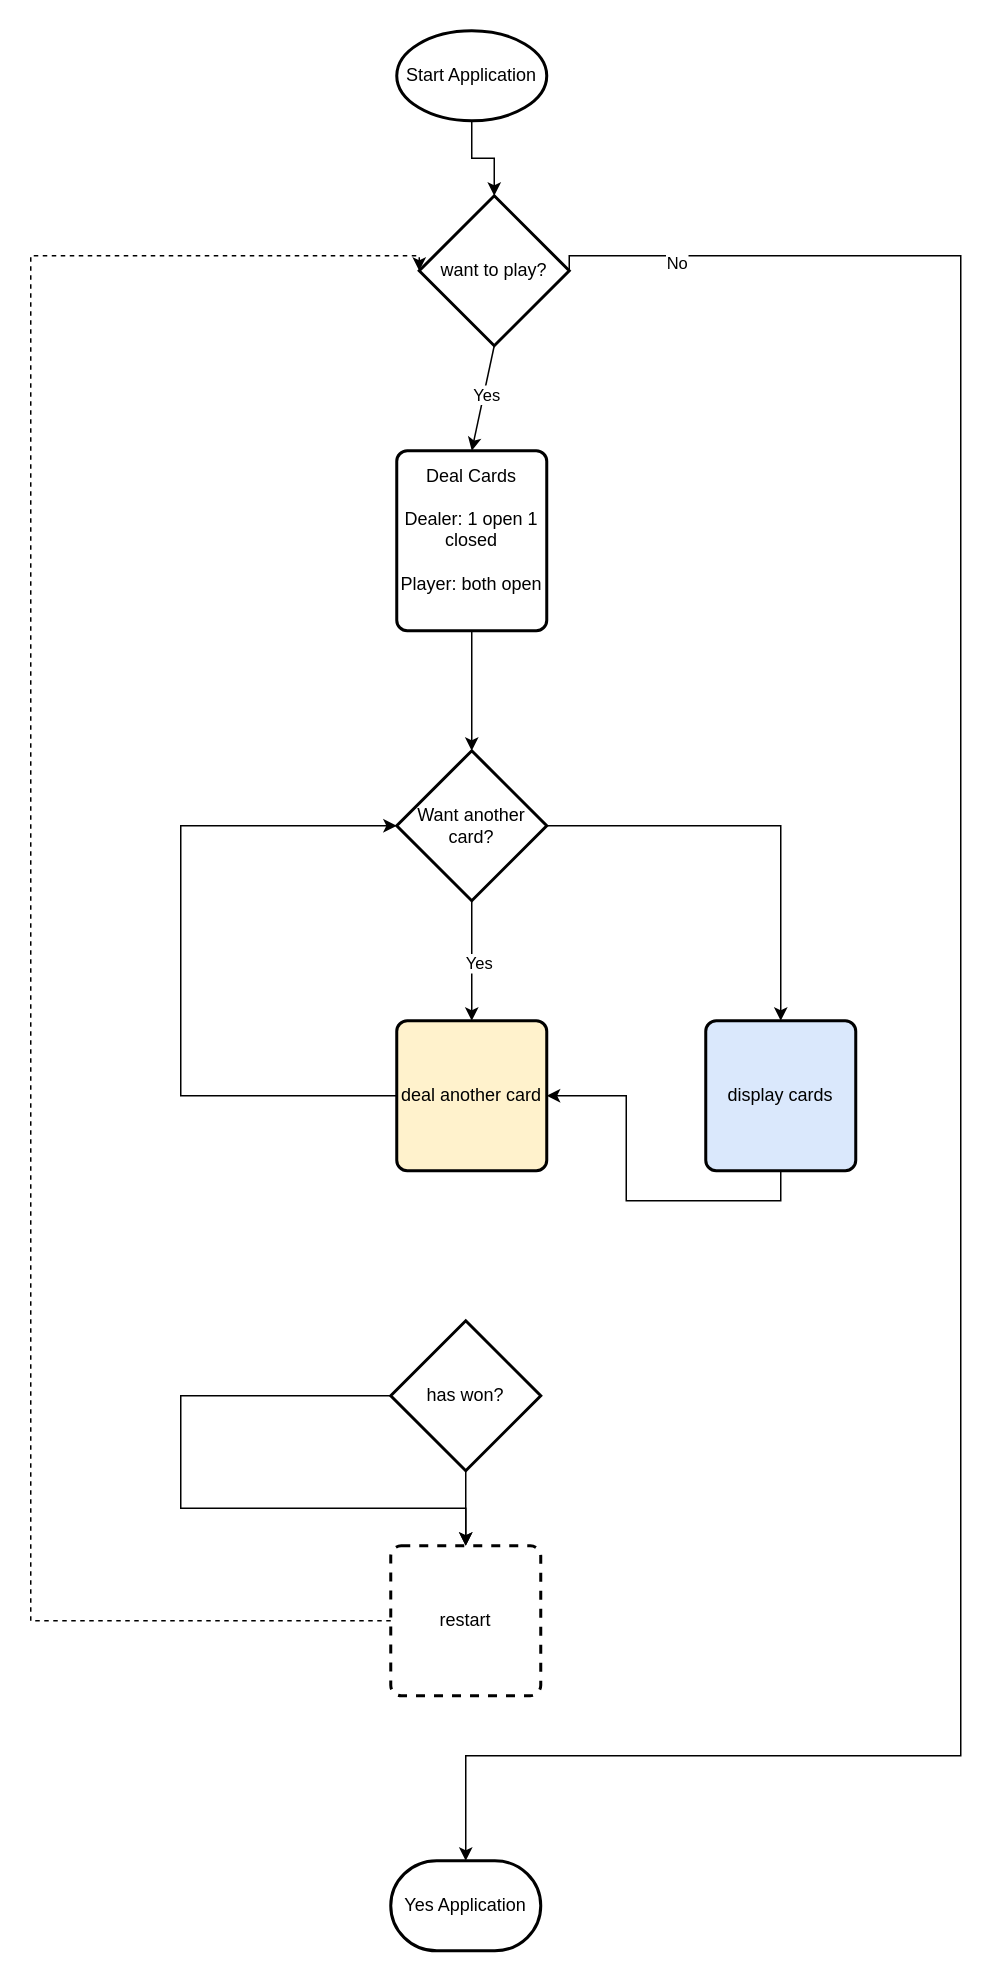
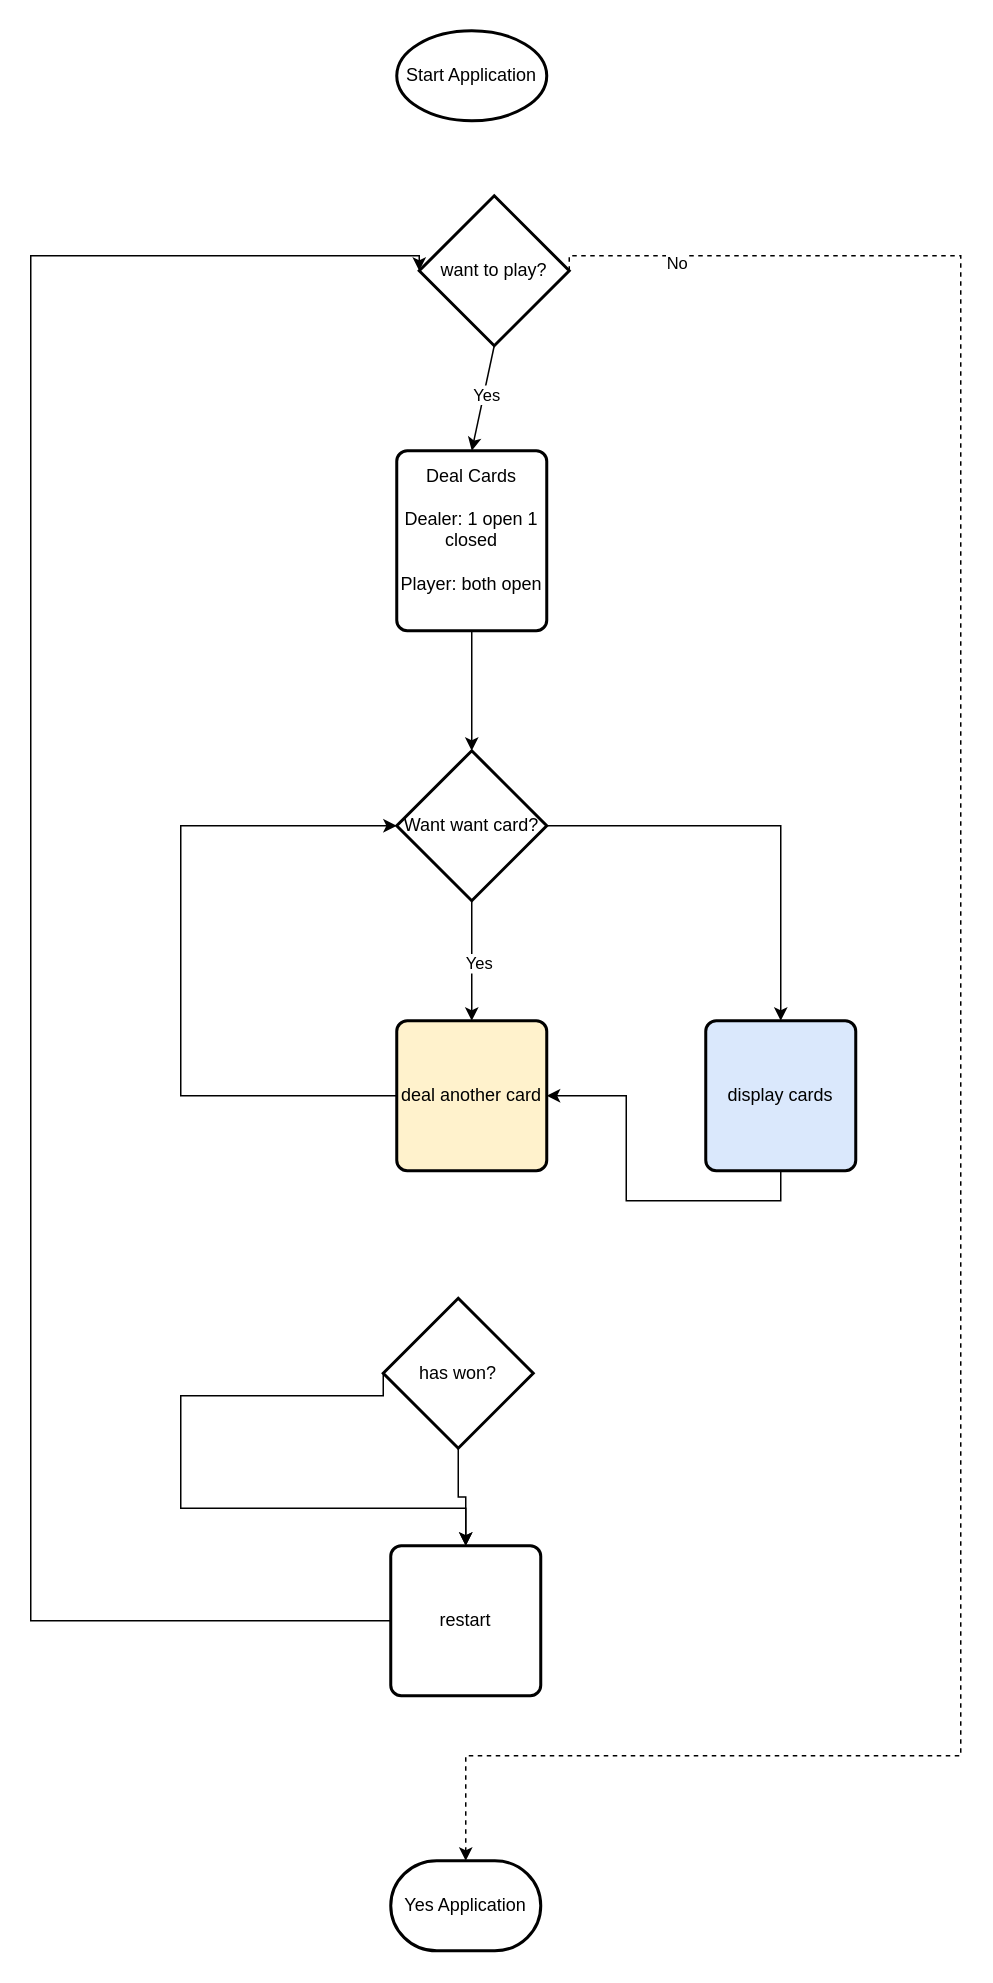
(478, 158) -> none
(472, 826) -> (472, 826)
(31, 924) -> (31, 924)
(961, 1164) -> (961, 1164)
(466, 1396) -> (458, 1373)
(466, 1621) -> (466, 1621)
